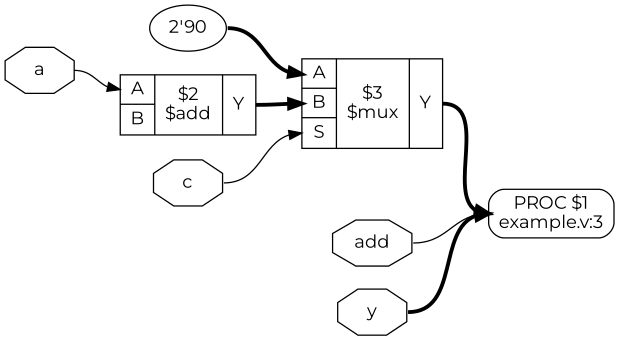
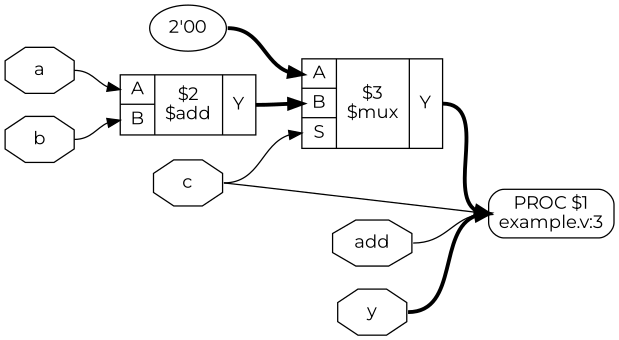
(188, 28) -> (188, 28)
none -> (40, 139)
none -> (350, 198)
